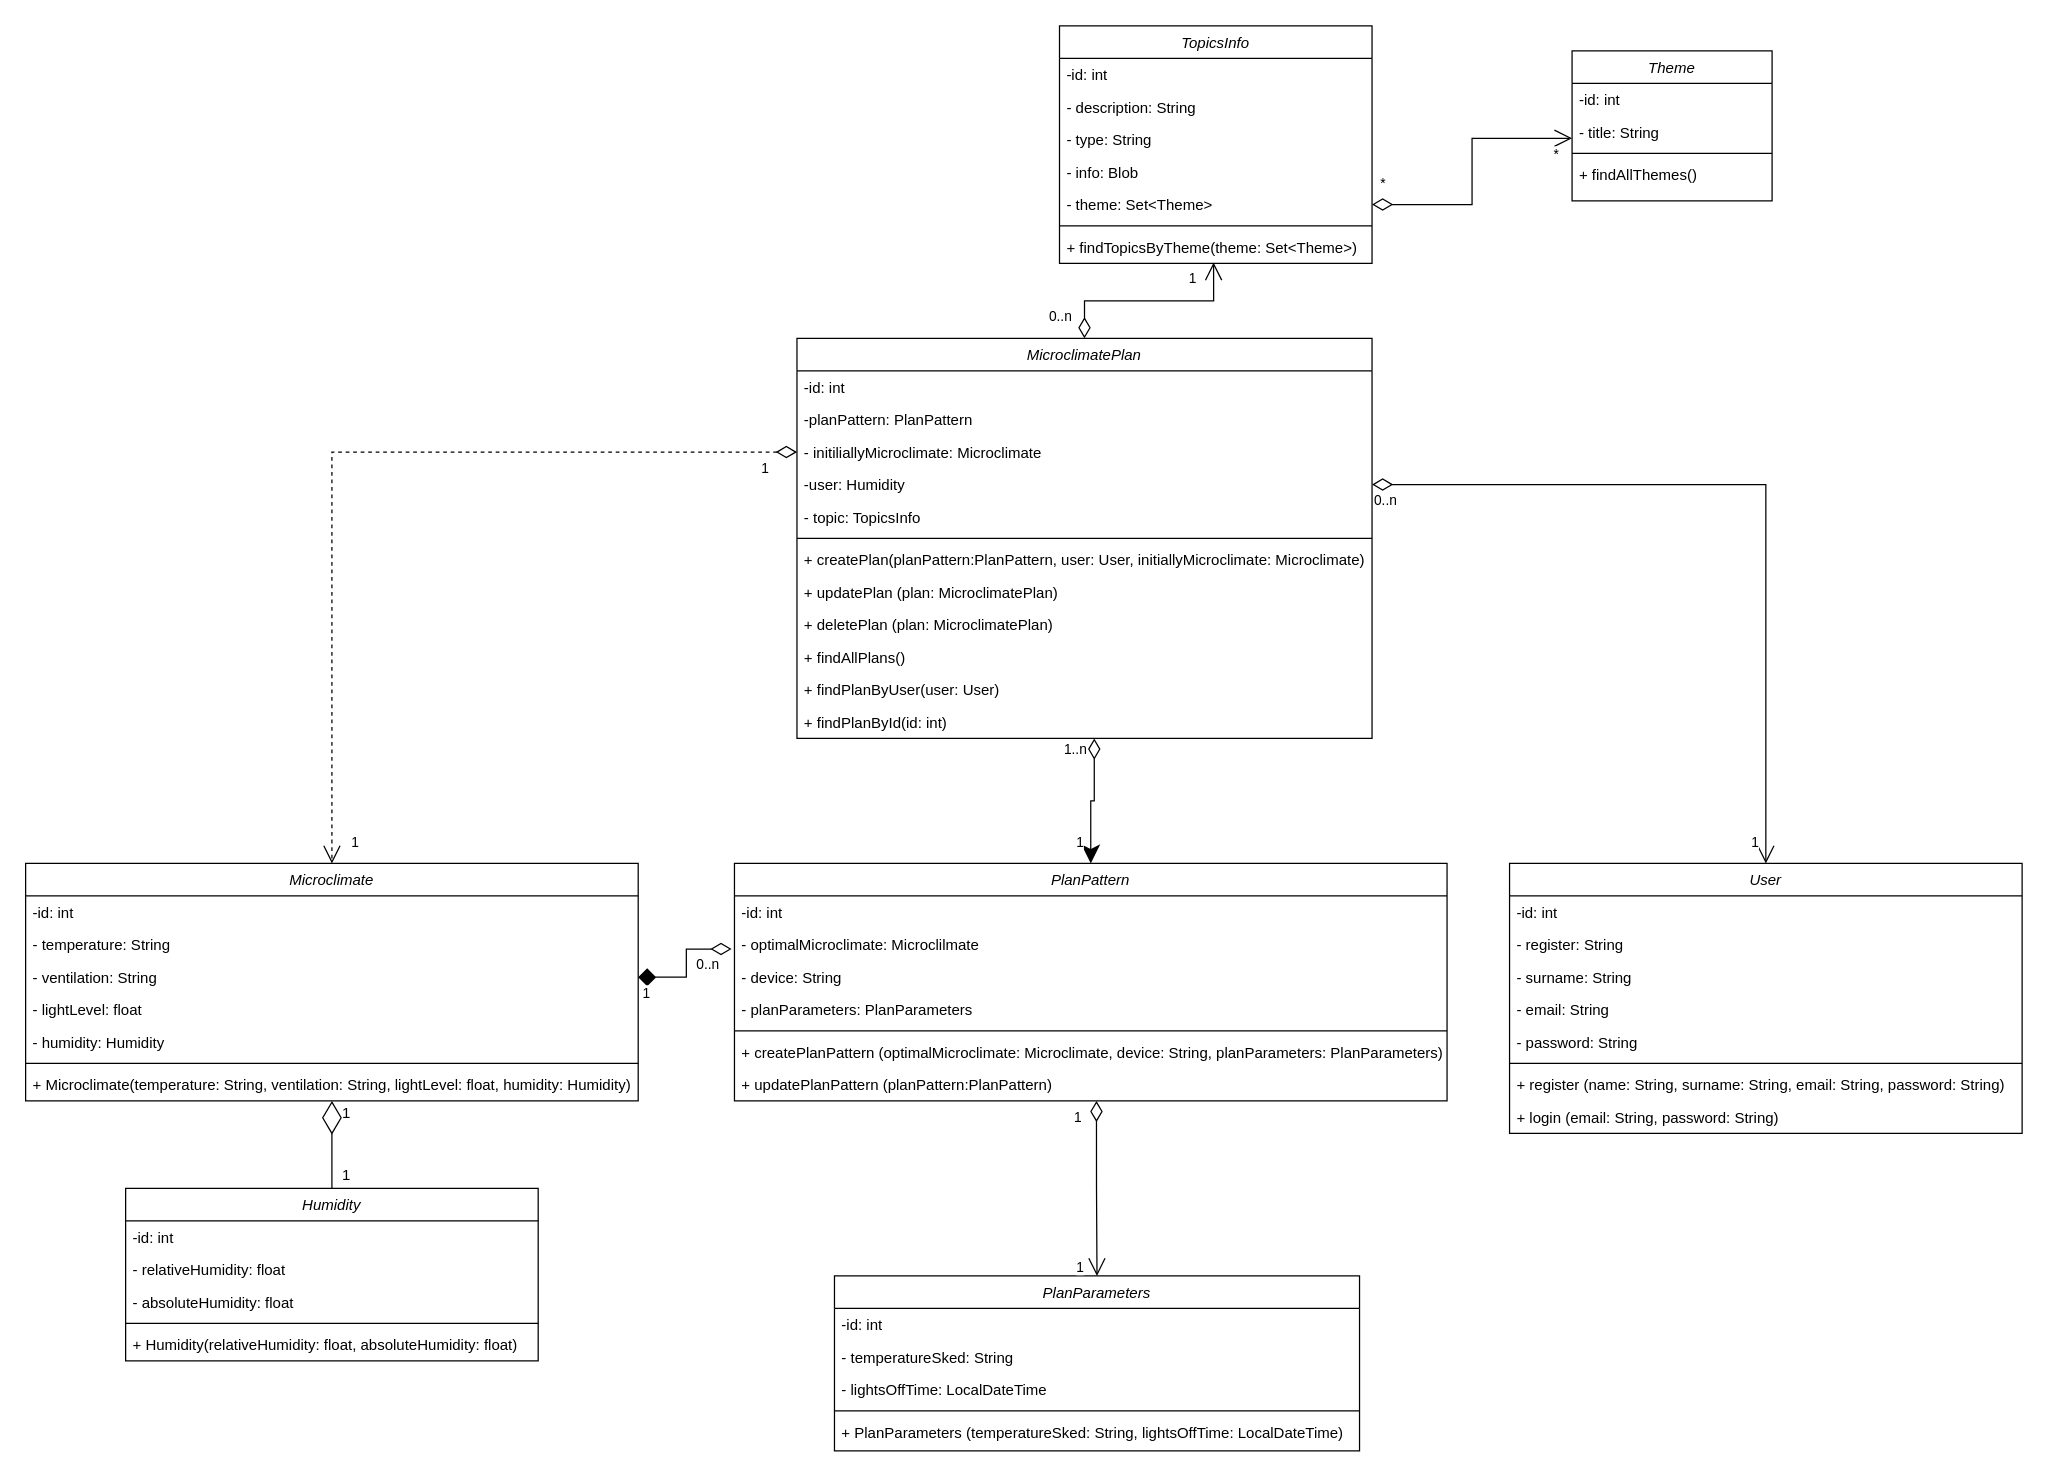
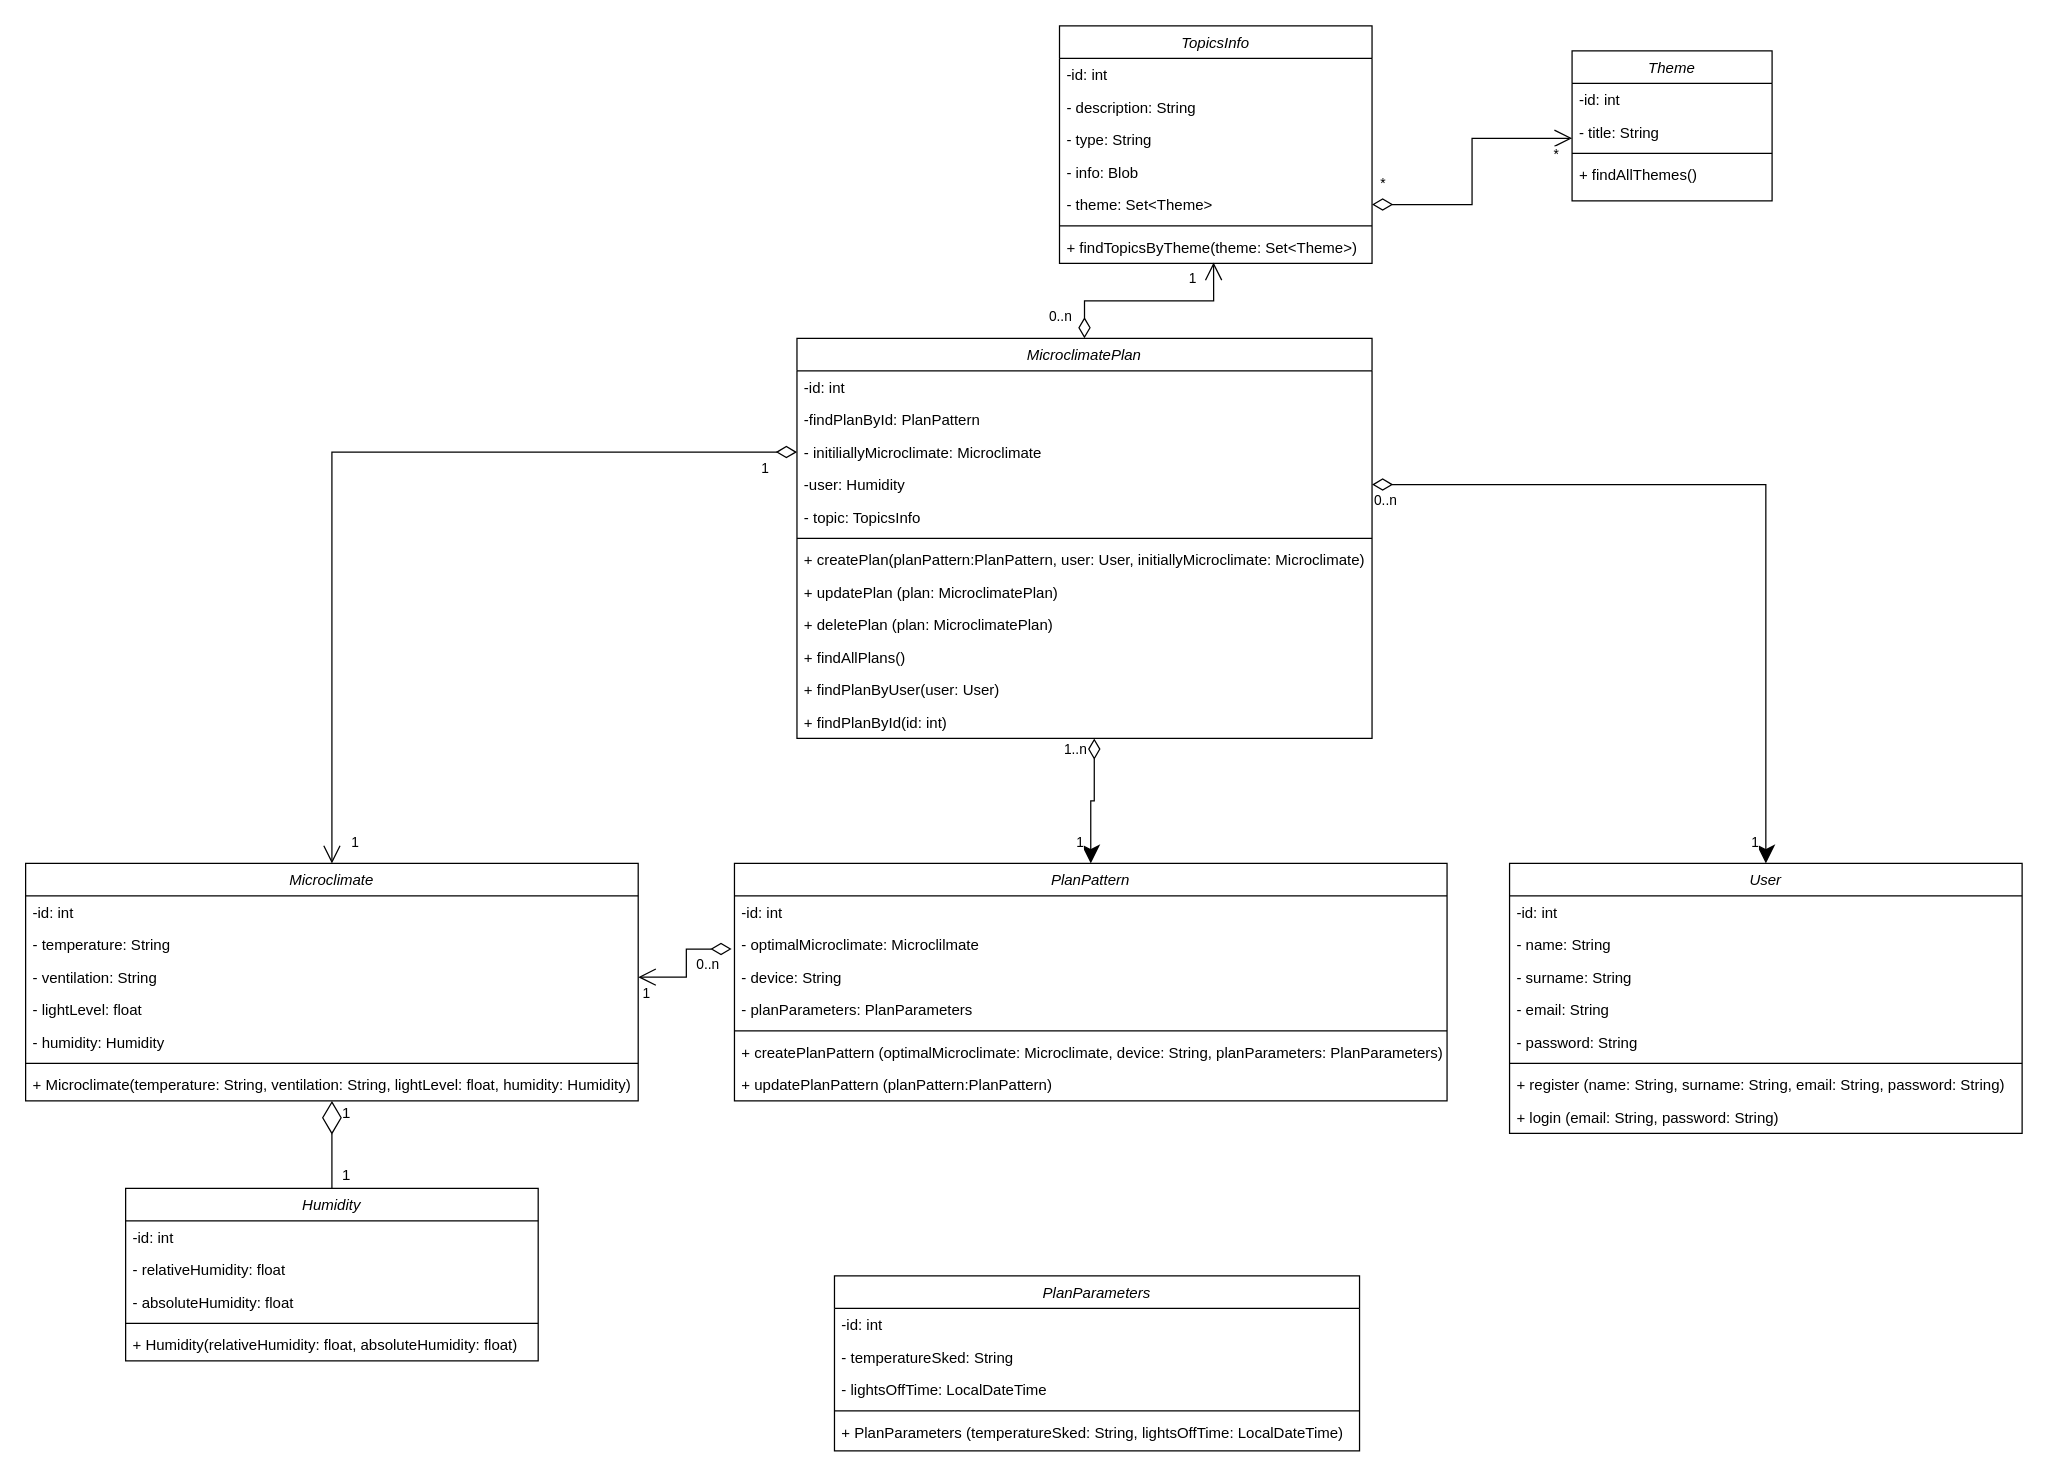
(901, 420) -> (903, 420)
(349, 452) -> (349, 452)
(1766, 852) -> (1766, 848)
(1582, 945) -> (1567, 945)
(656, 977) -> (649, 977)
(1096, 1196) -> none
